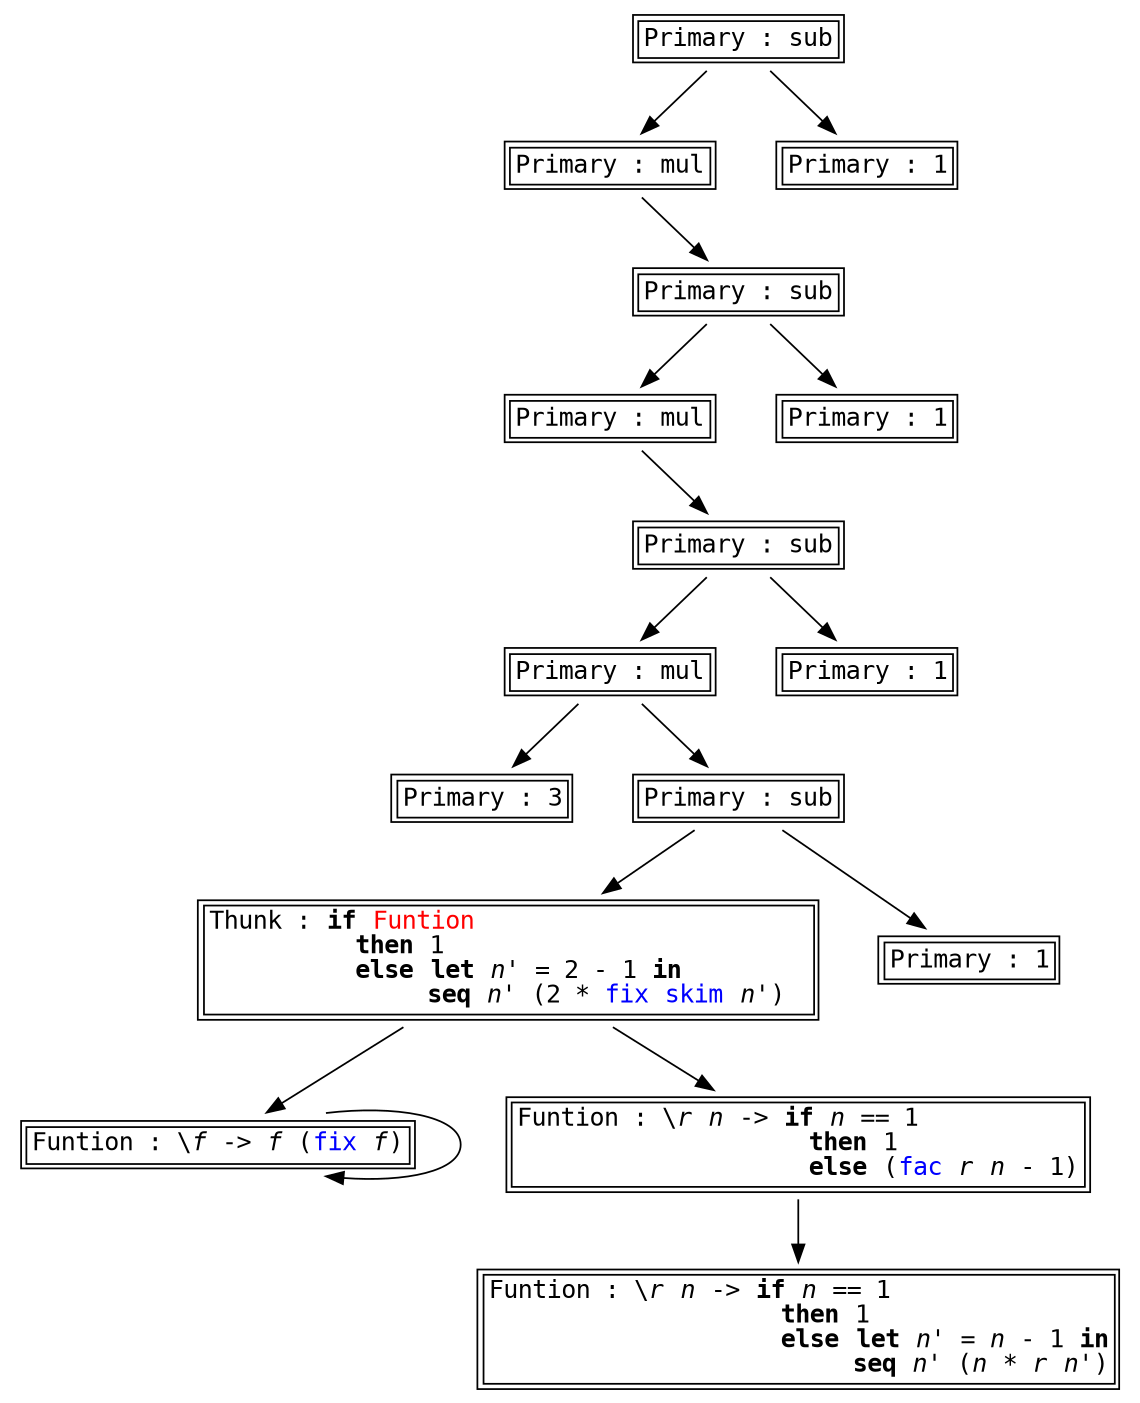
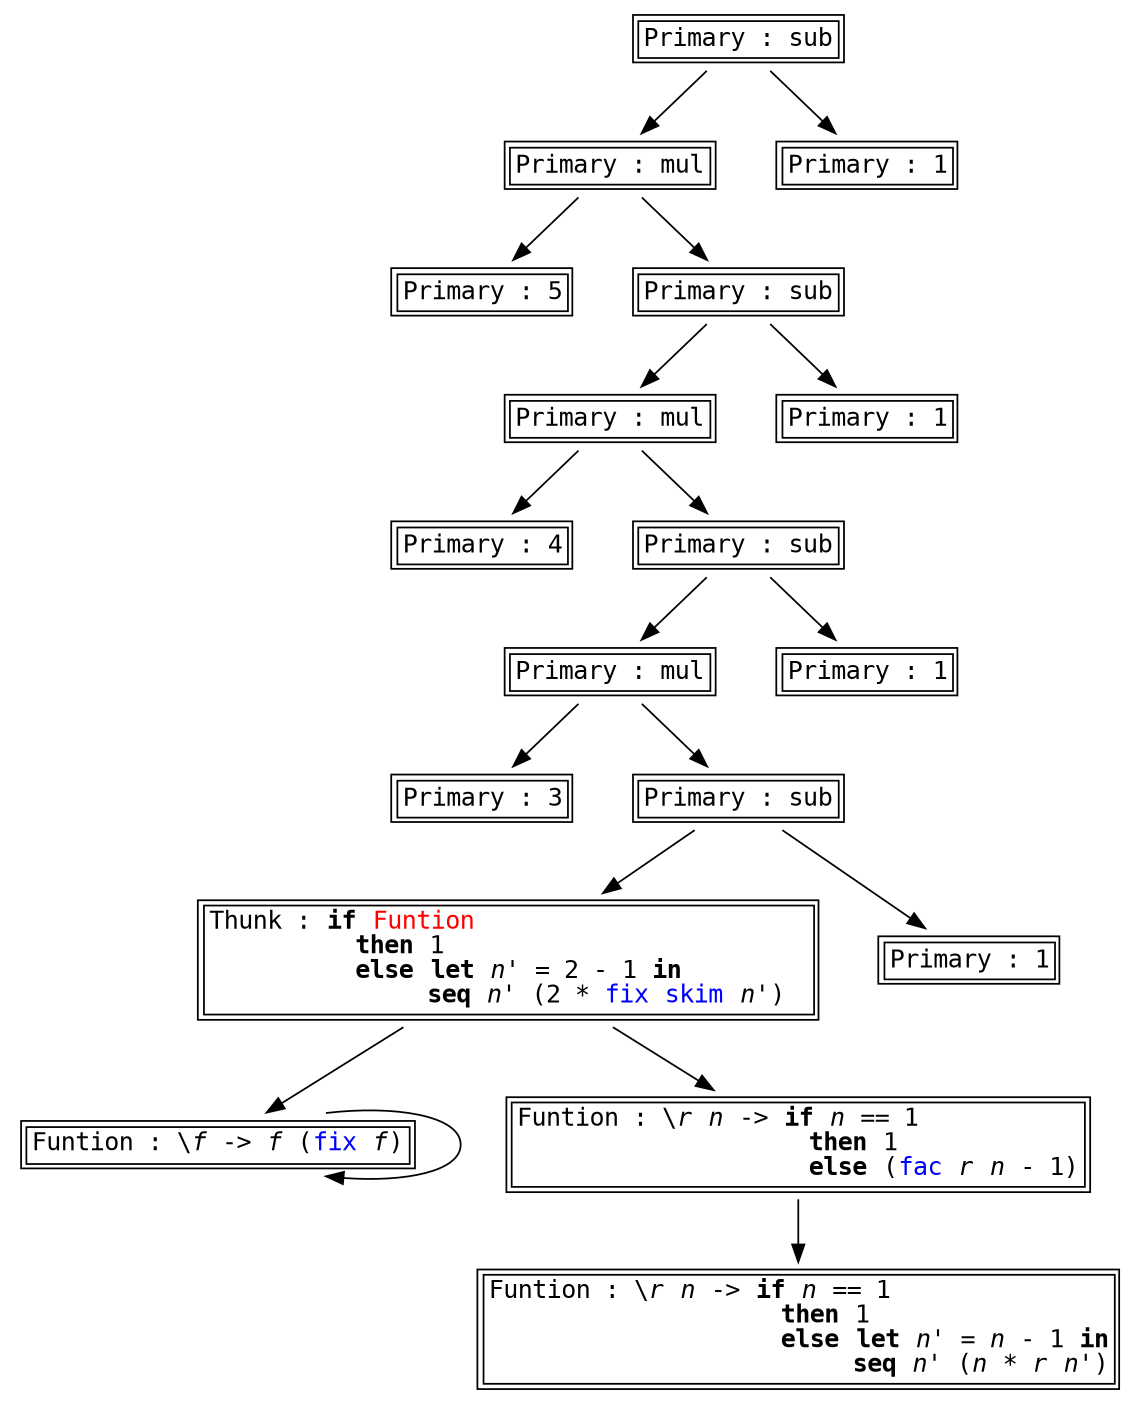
none -> (482, 292)
none -> (482, 545)
